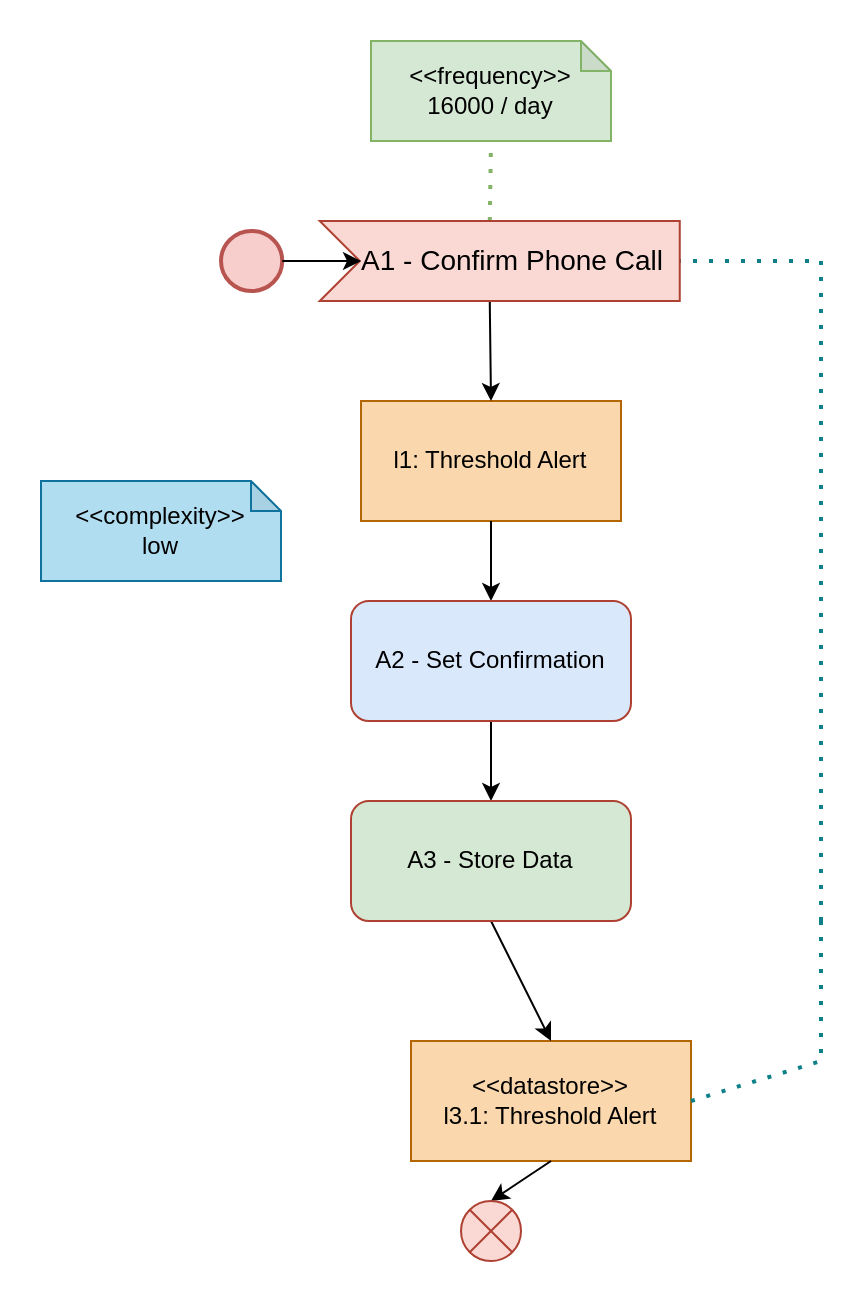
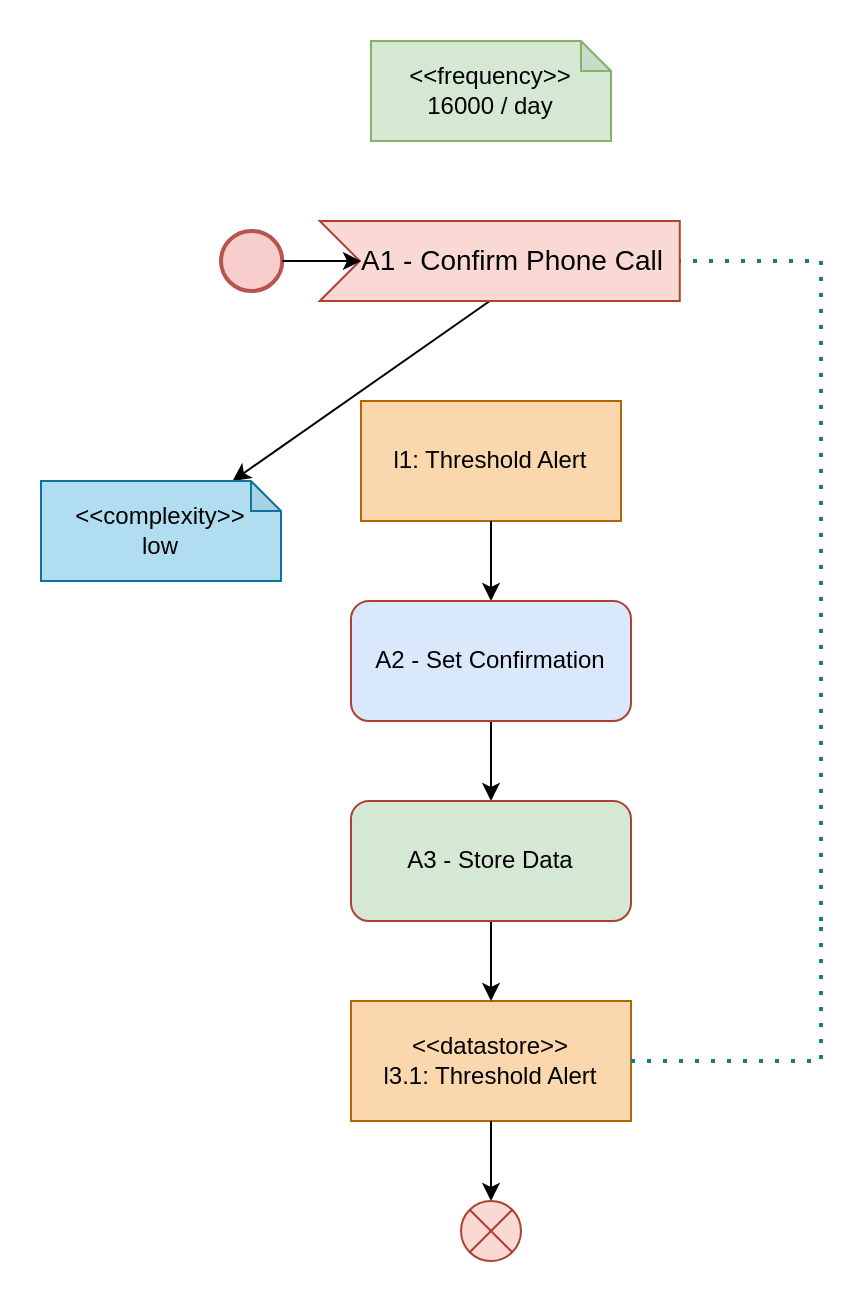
(490, 203) -> none
(490, 344) -> (367, 387)
(551, 1101) -> (491, 1061)
